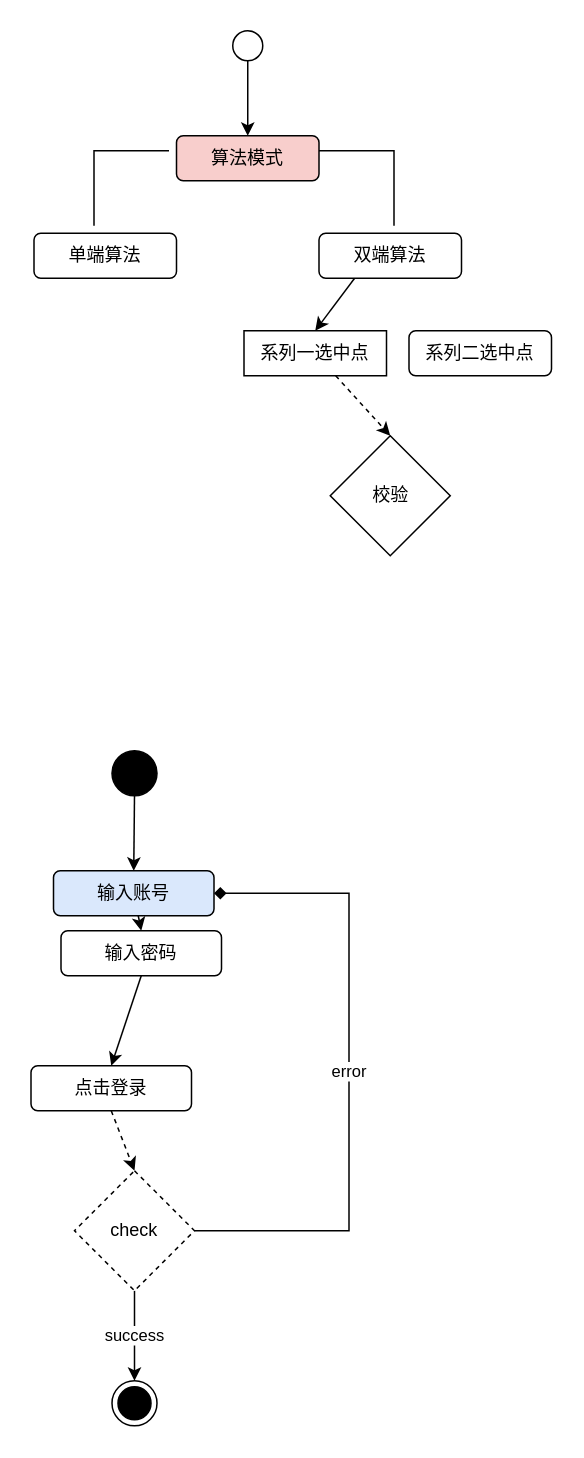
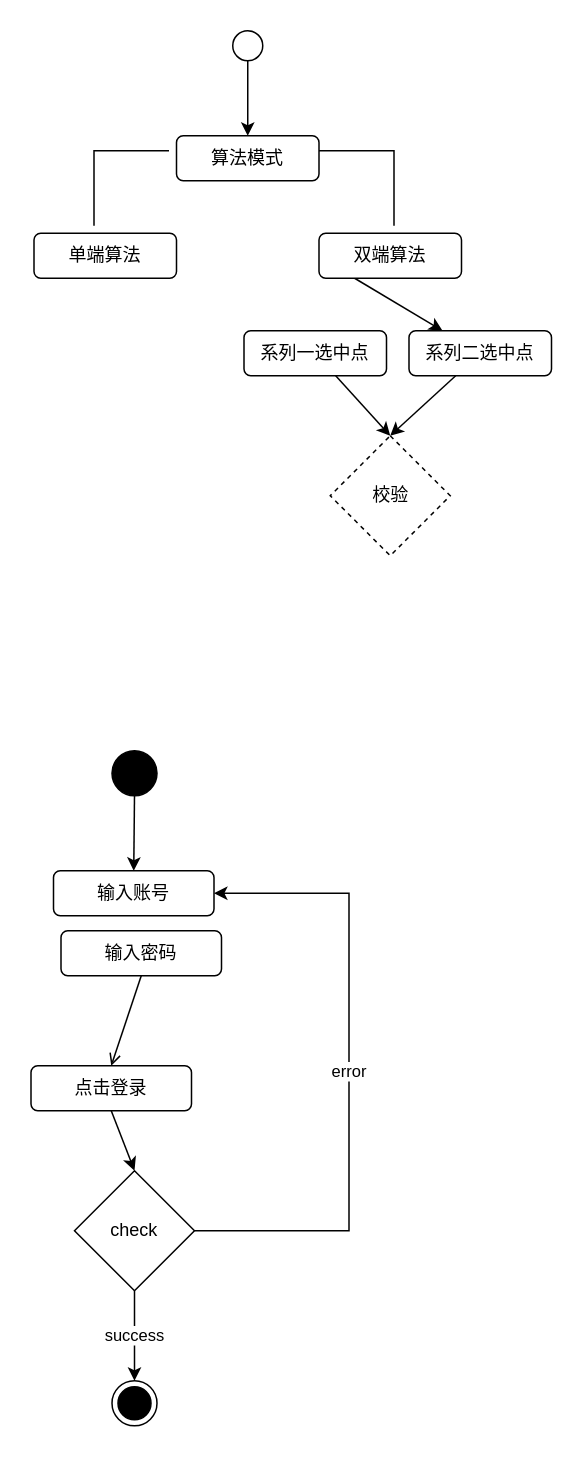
(248, 158) -> (248, 158)
(338, 301) -> (394, 302)
(315, 353) -> (315, 353)
none -> (427, 402)
(360, 403) -> (360, 403)
(390, 496) -> (390, 496)
(134, 893) -> (134, 893)
(226, 893) -> (225, 893)
(138, 918) -> none
(115, 1055) -> (114, 1057)
(121, 1137) -> (121, 1137)
(134, 1231) -> (134, 1231)
